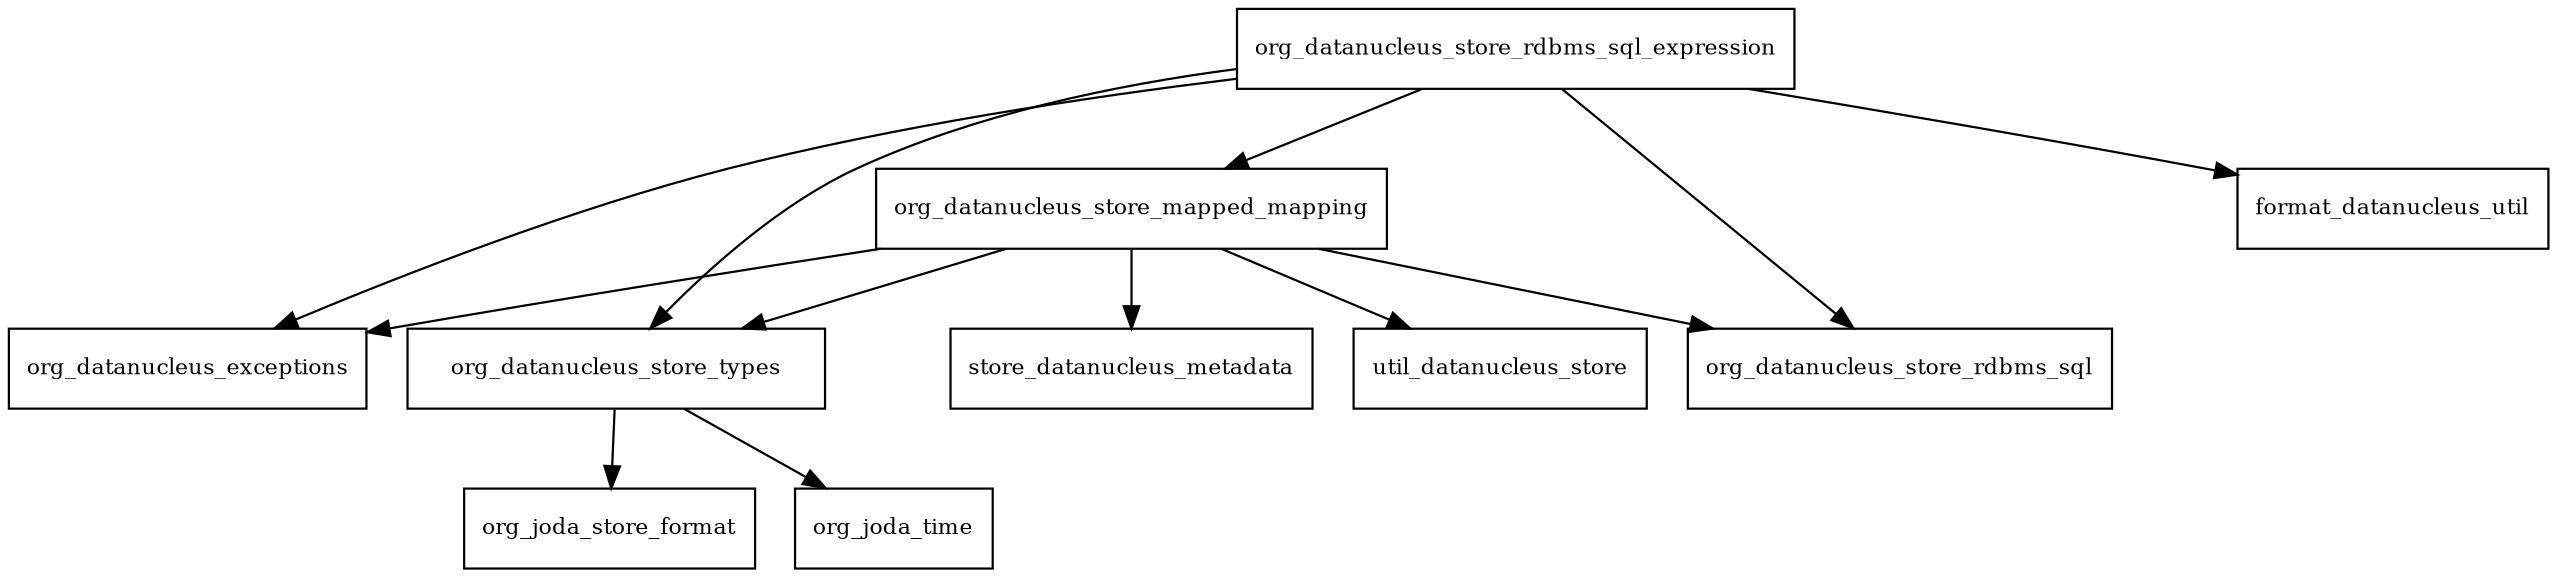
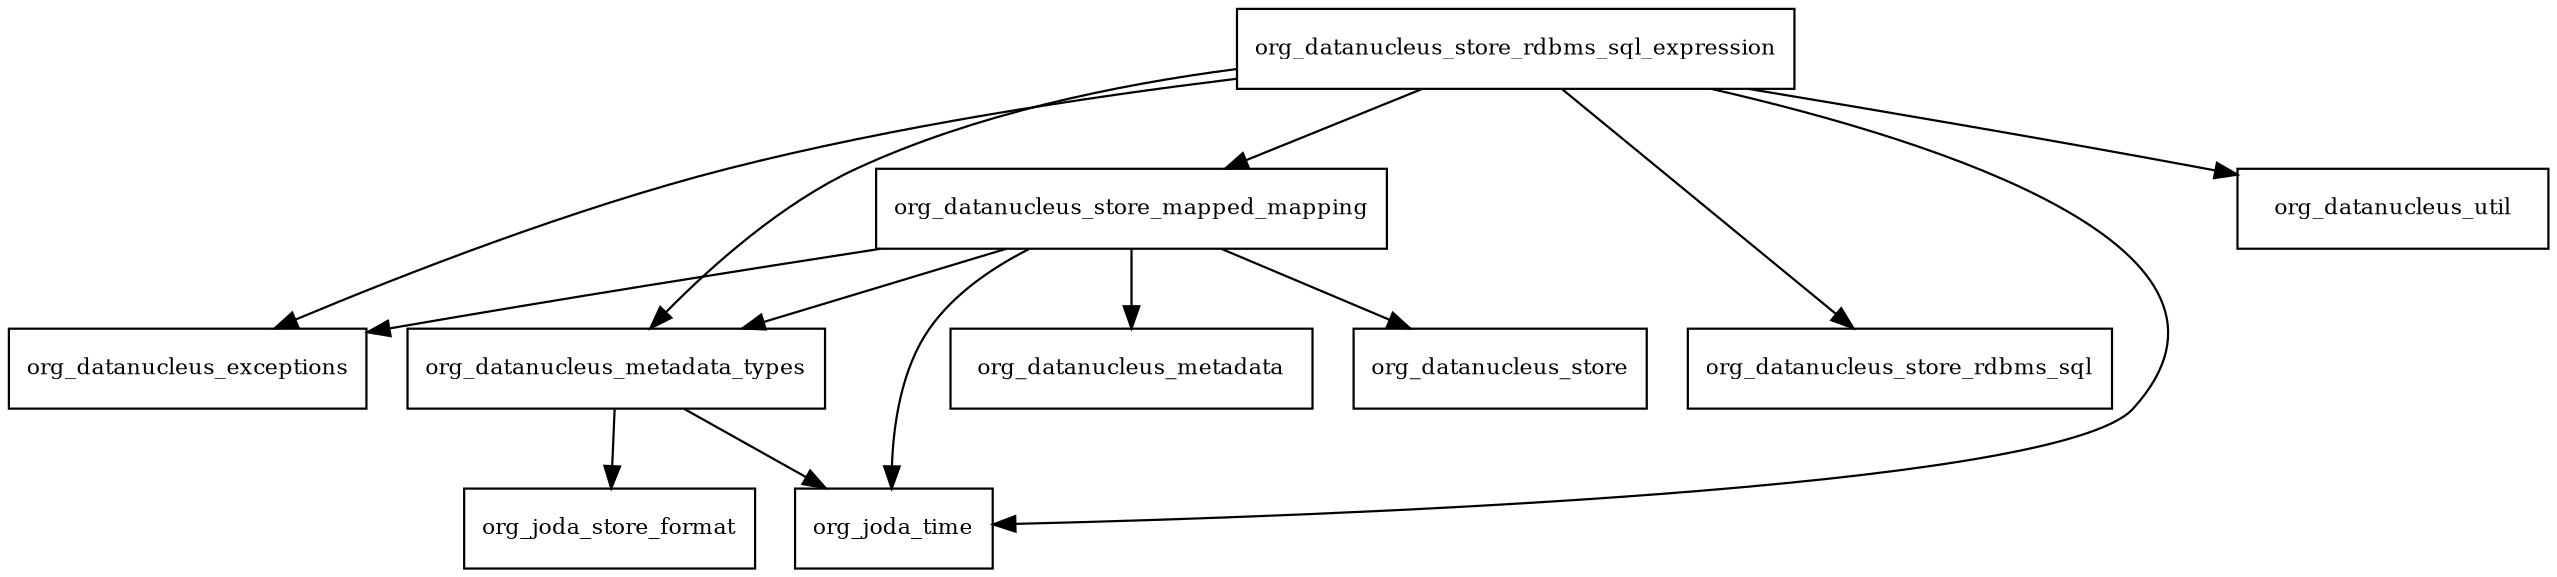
(2393, 209) -> (2393, 209)
(1505, 286) -> (925, 335)
(616, 369) -> (616, 369)
(1132, 369) -> (1132, 369)
(1500, 369) -> (1500, 369)
none -> (1891, 470)
